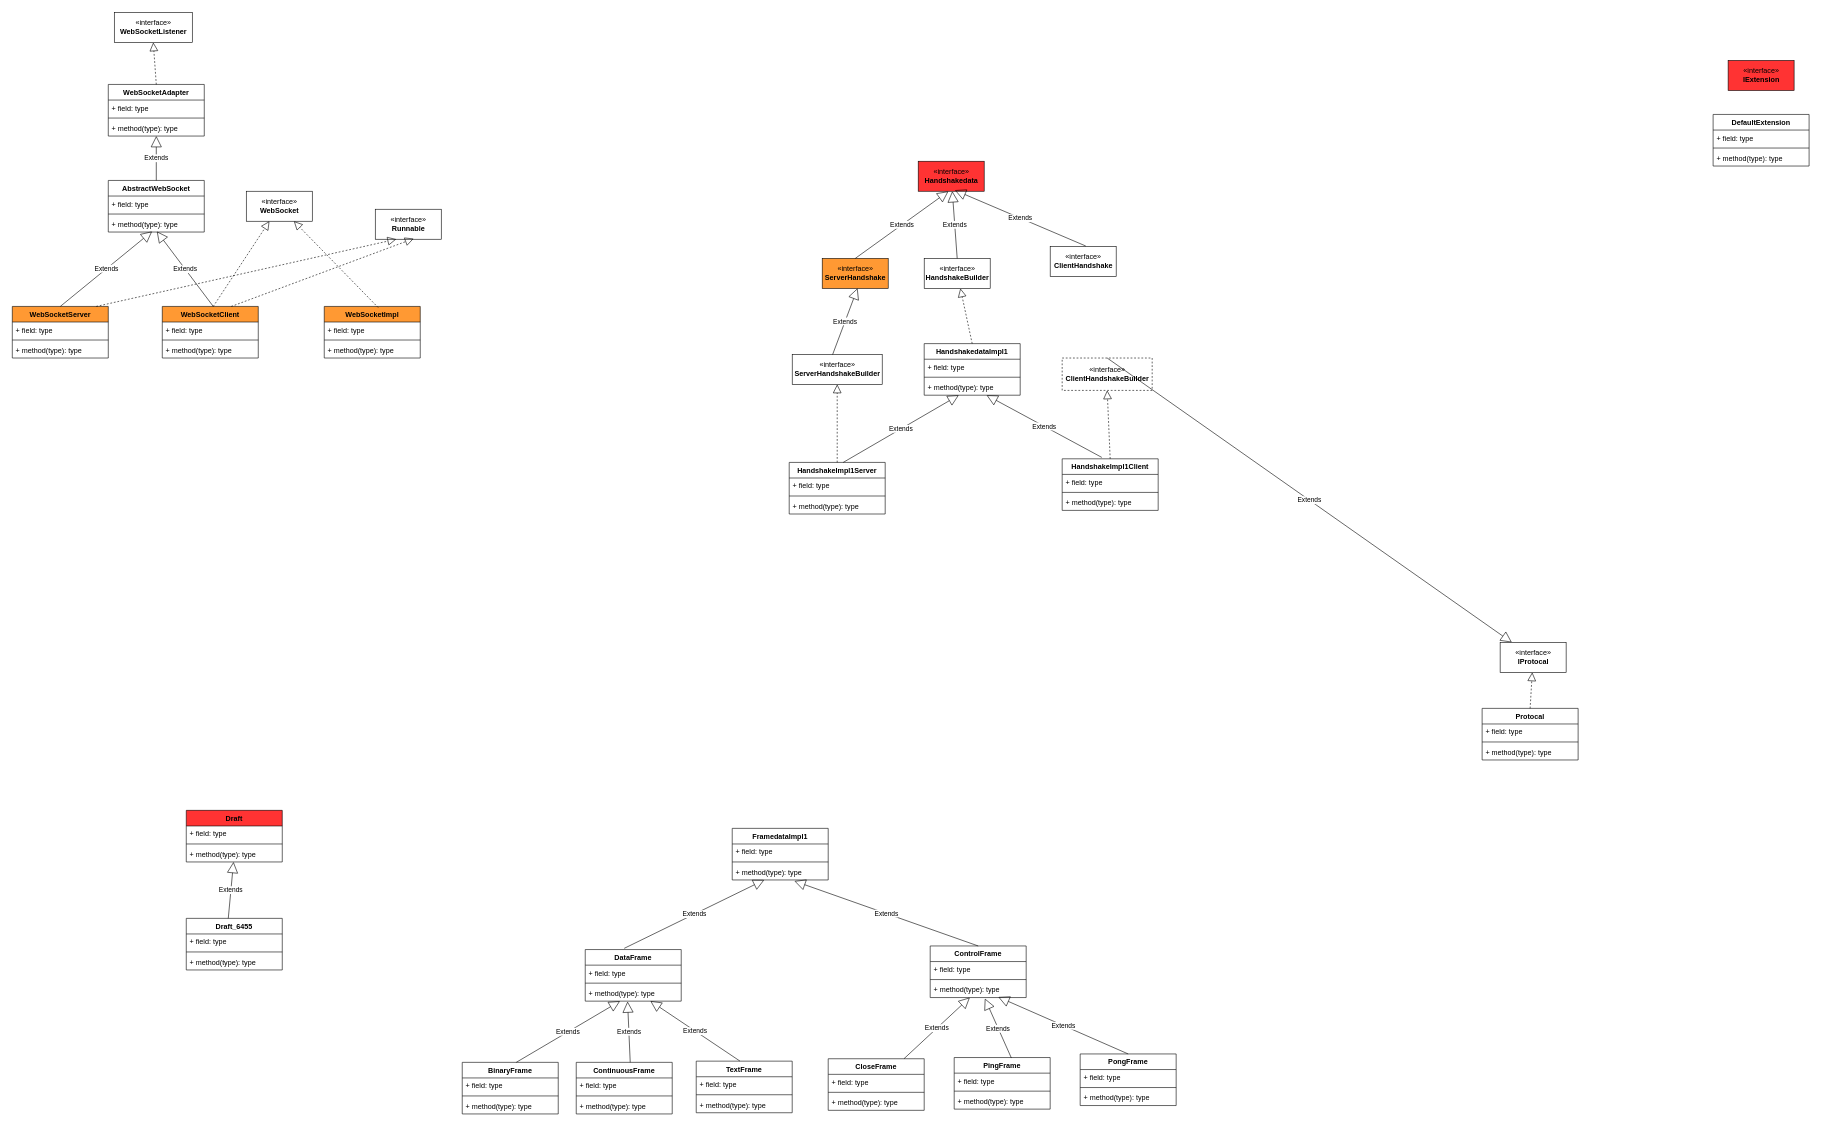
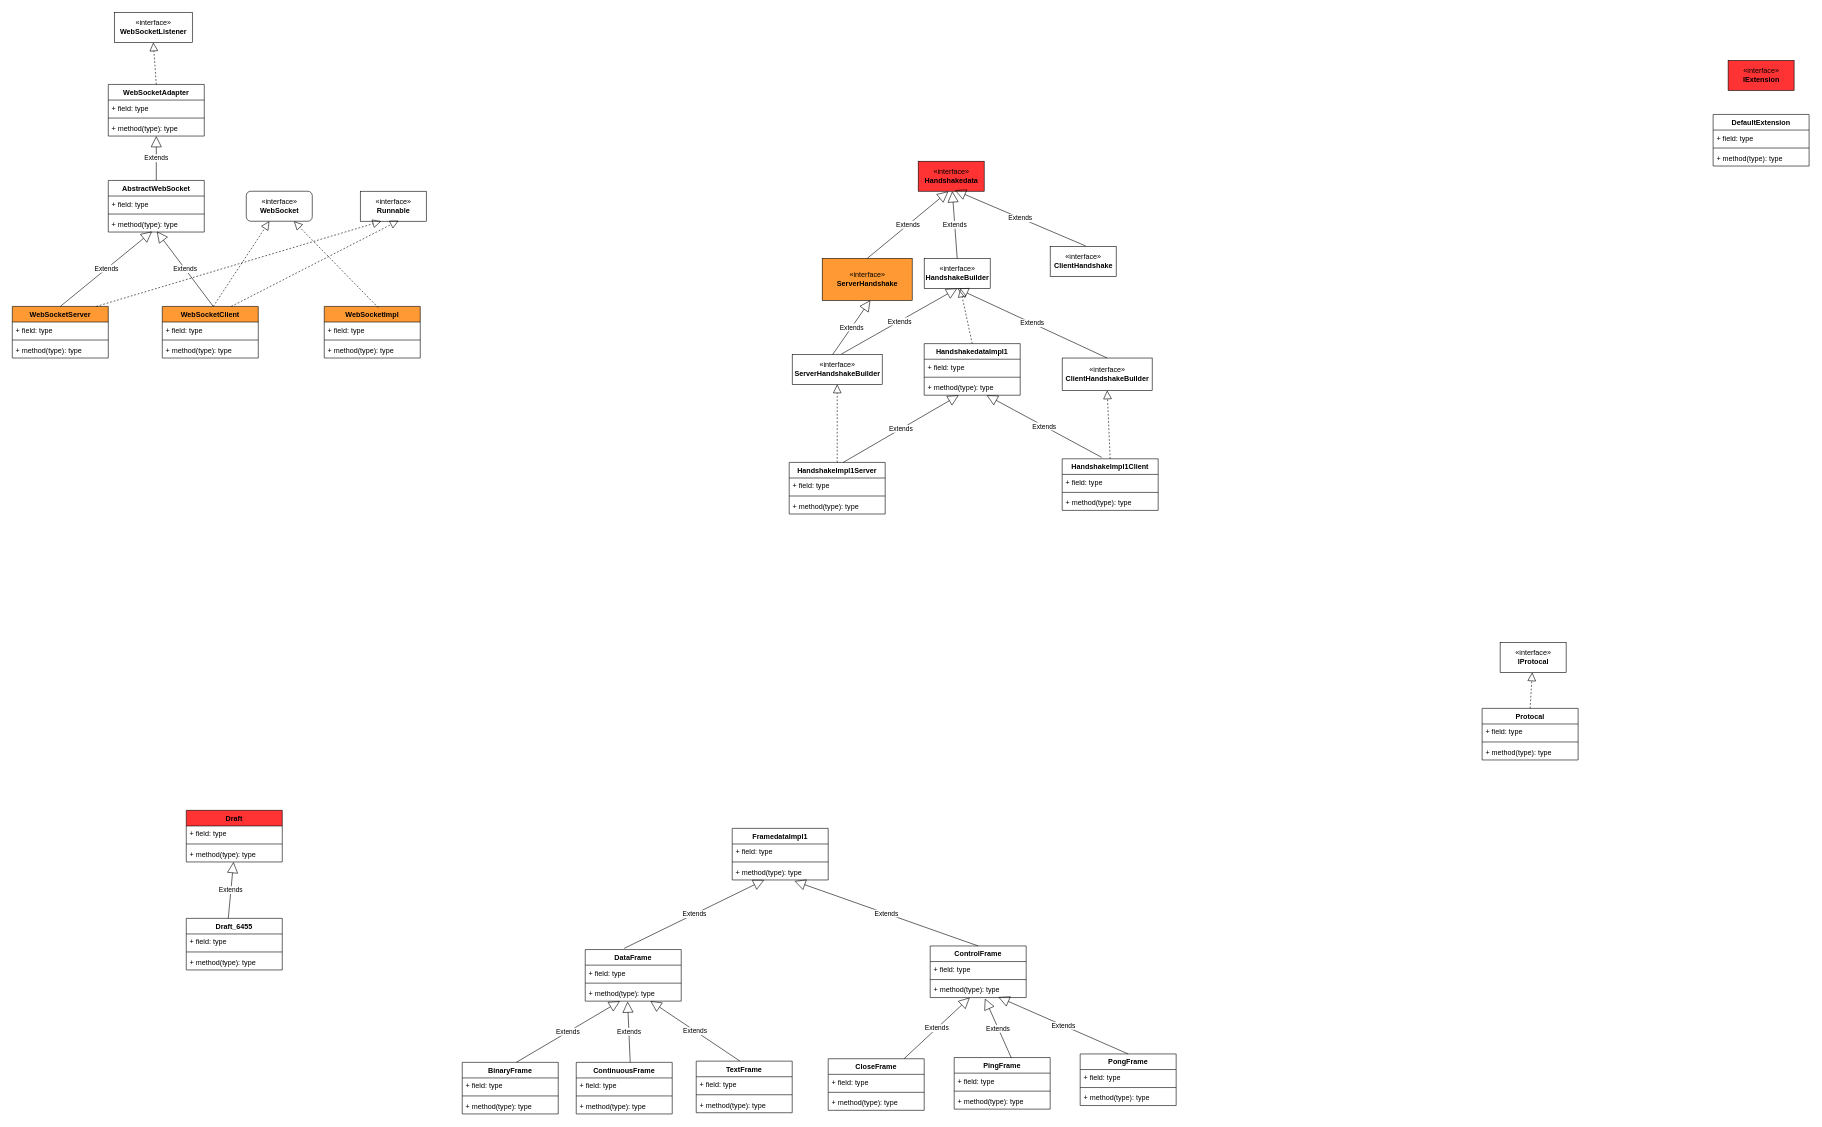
(279, 206) -> (279, 206)
(408, 224) -> (393, 206)
(855, 273) -> (867, 279)
none -> (895, 324)
(1107, 374) -> (1107, 374)
(1305, 497) -> (1037, 325)
